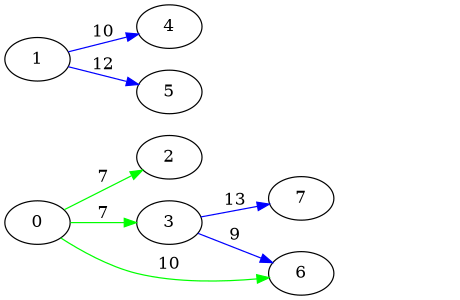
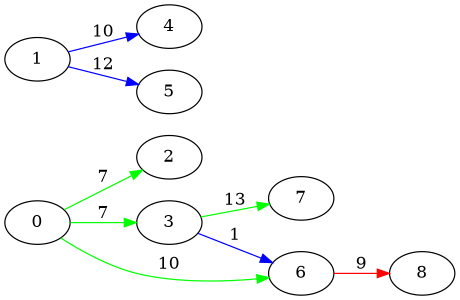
(229, 212) -> (229, 212)
(235, 235) -> (235, 235)
none -> (422, 273)
